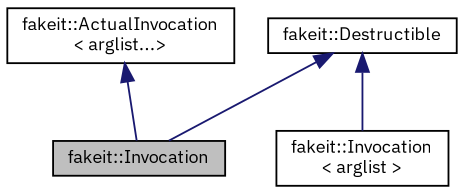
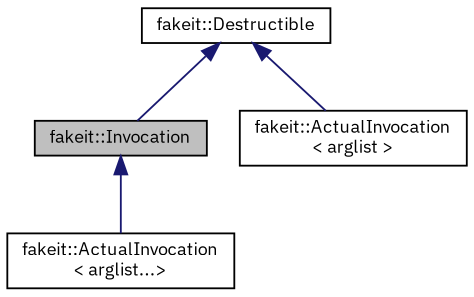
(132, 111) -> (121, 204)
(362, 158) -> (353, 138)
